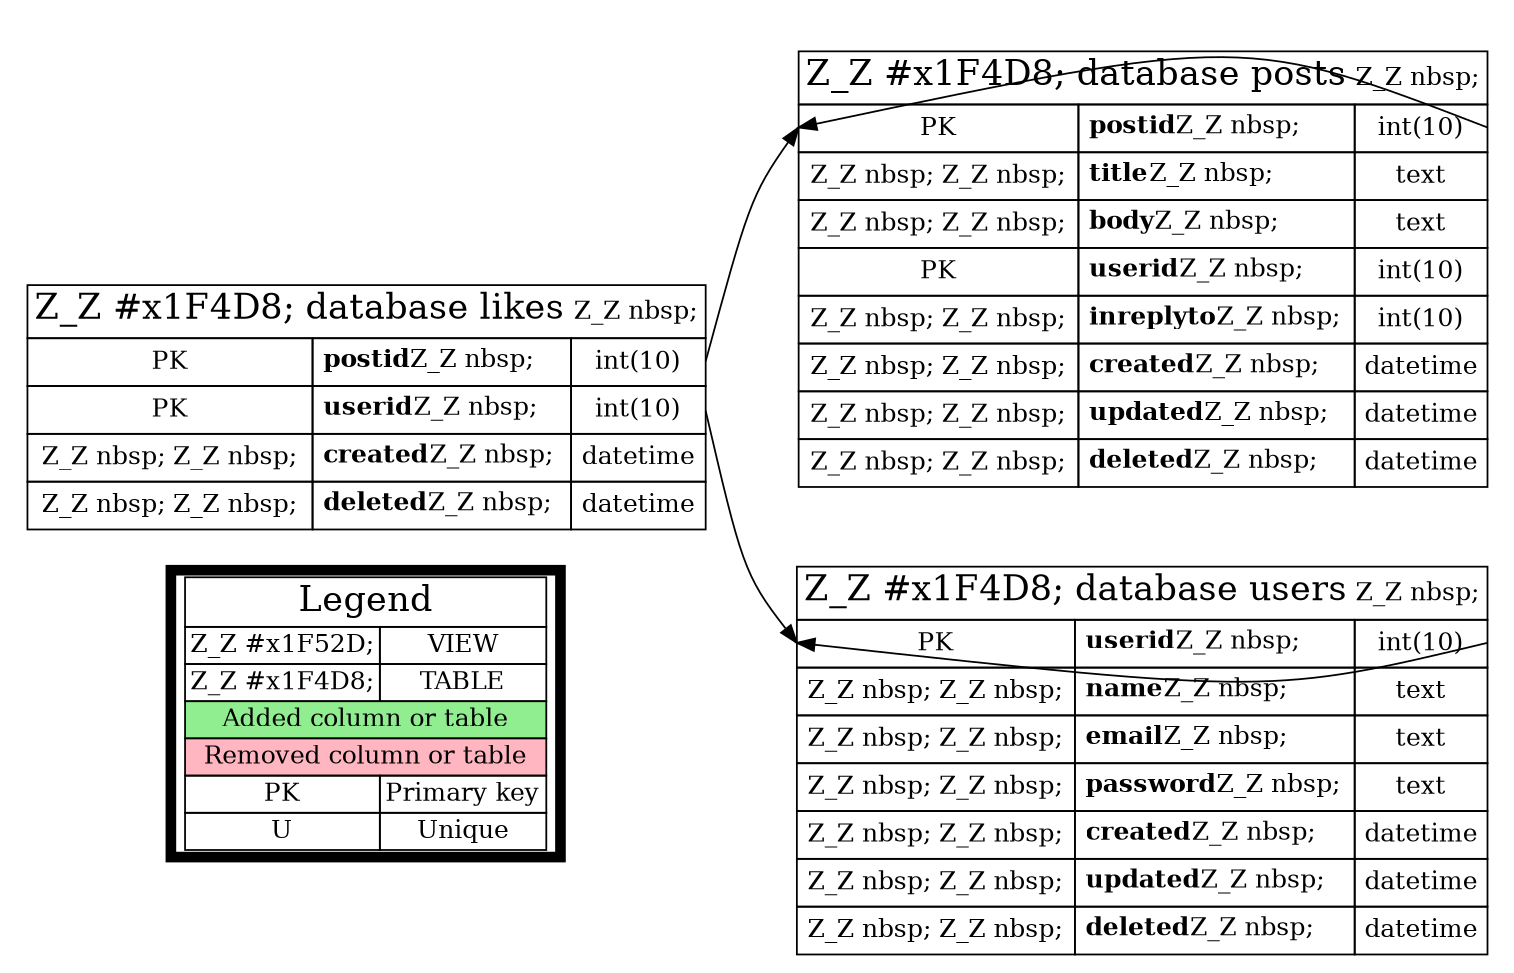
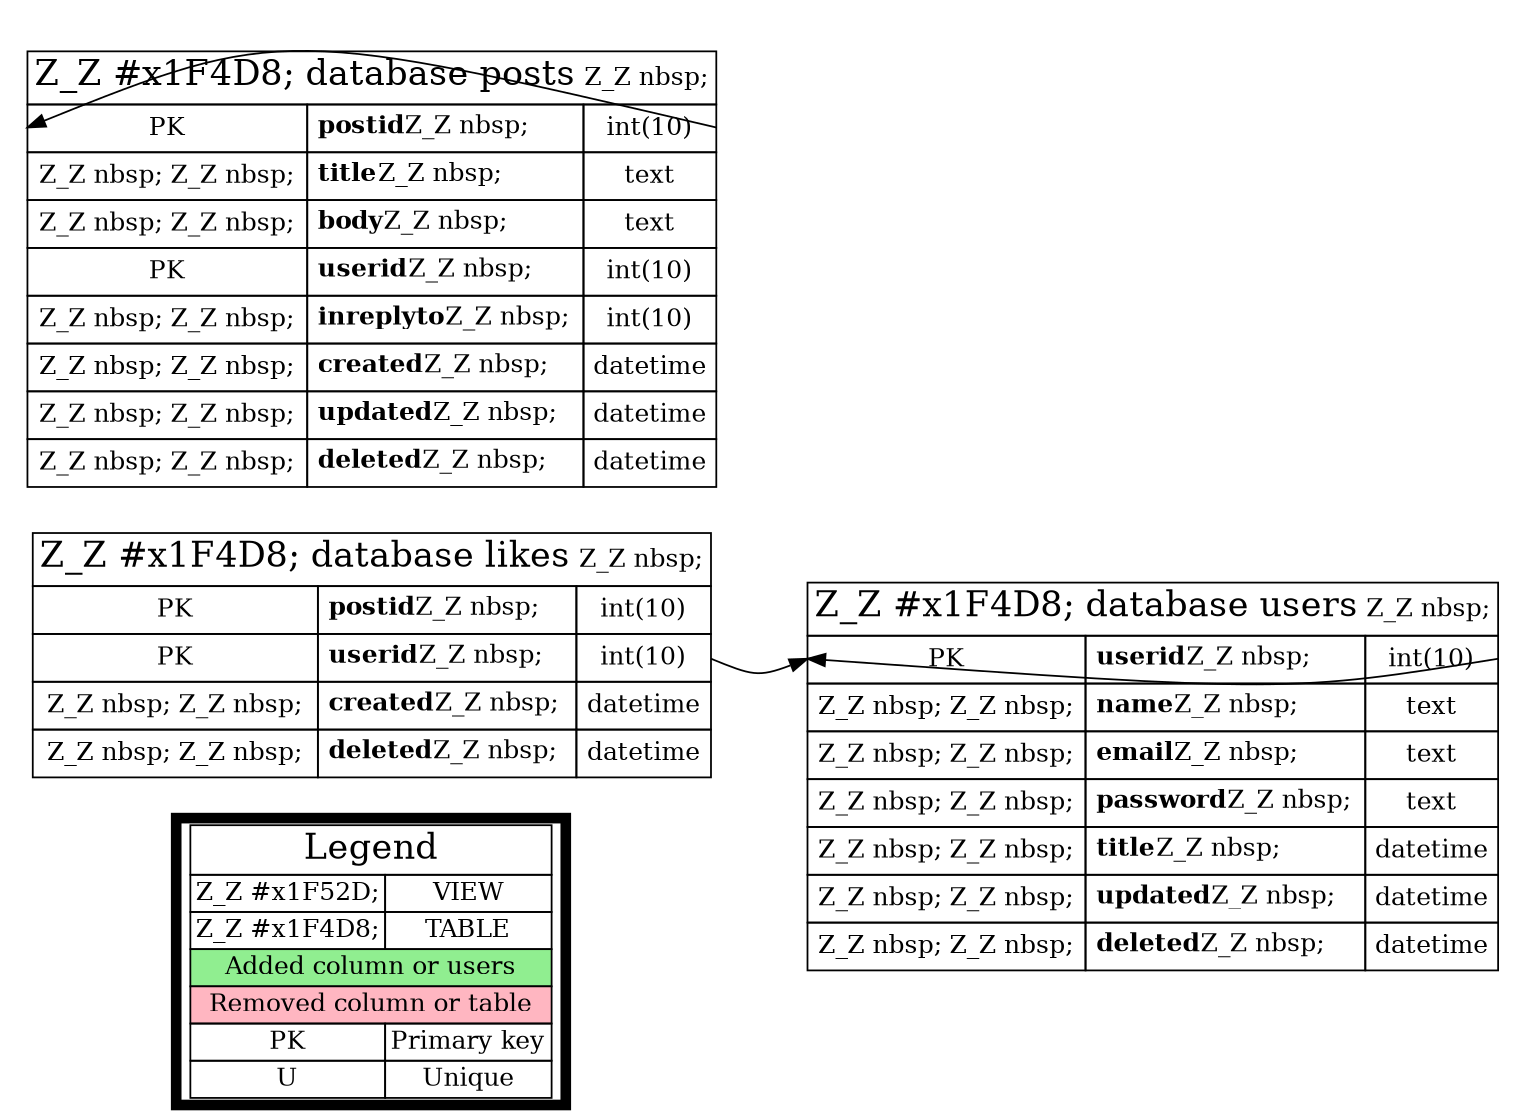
(738, 248) -> none
(366, 719) -> (371, 967)
(1139, 832) -> (1126, 848)
